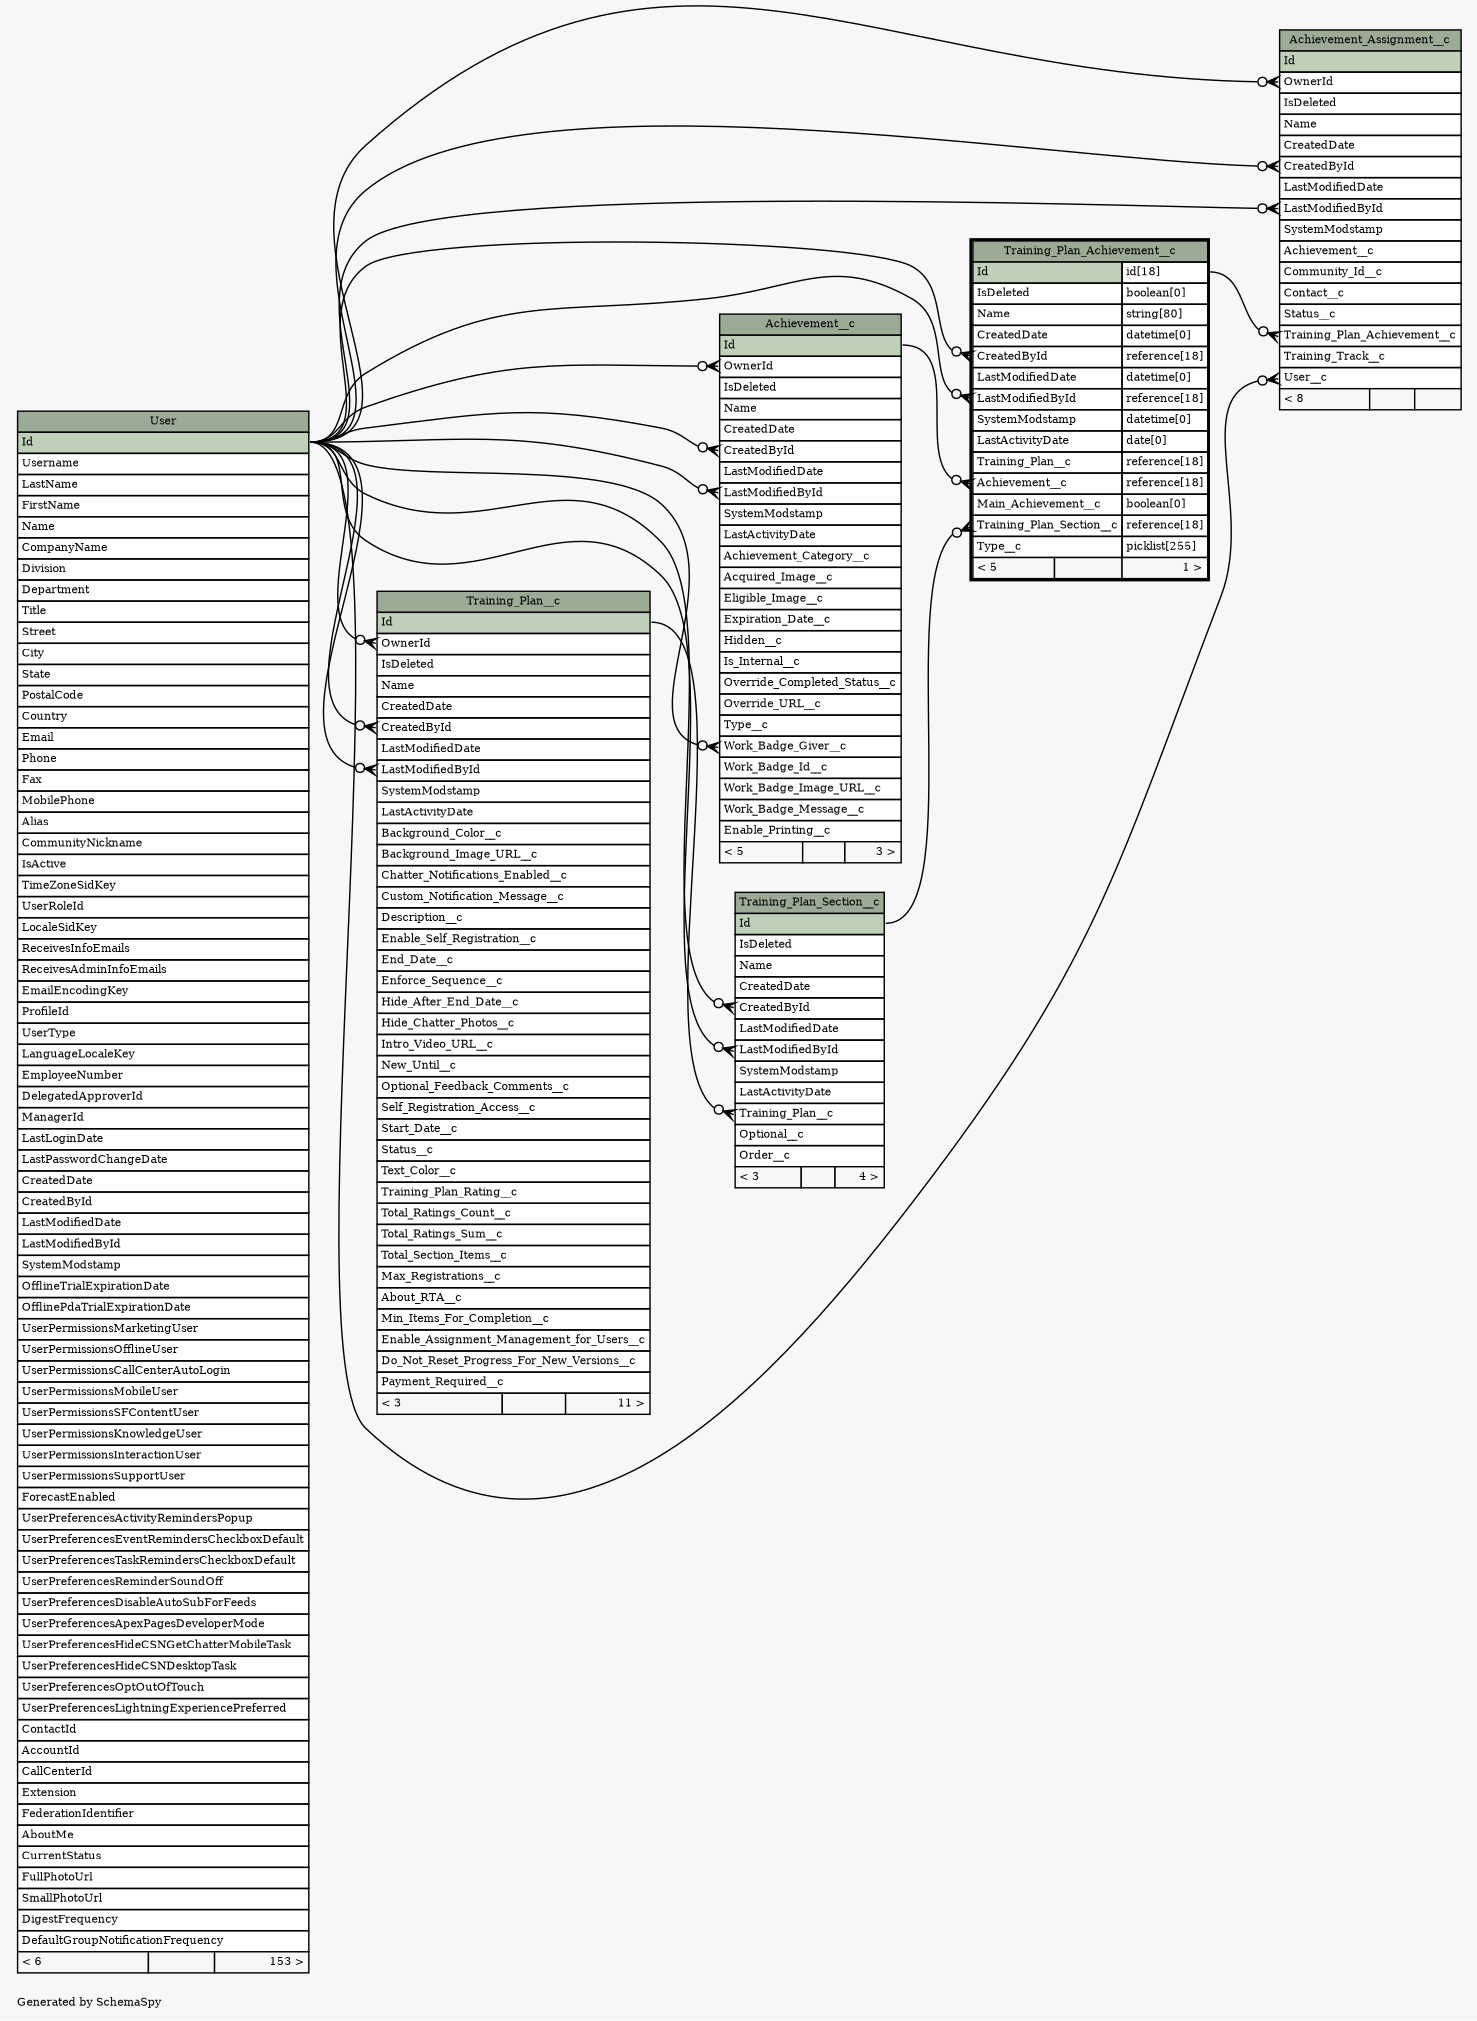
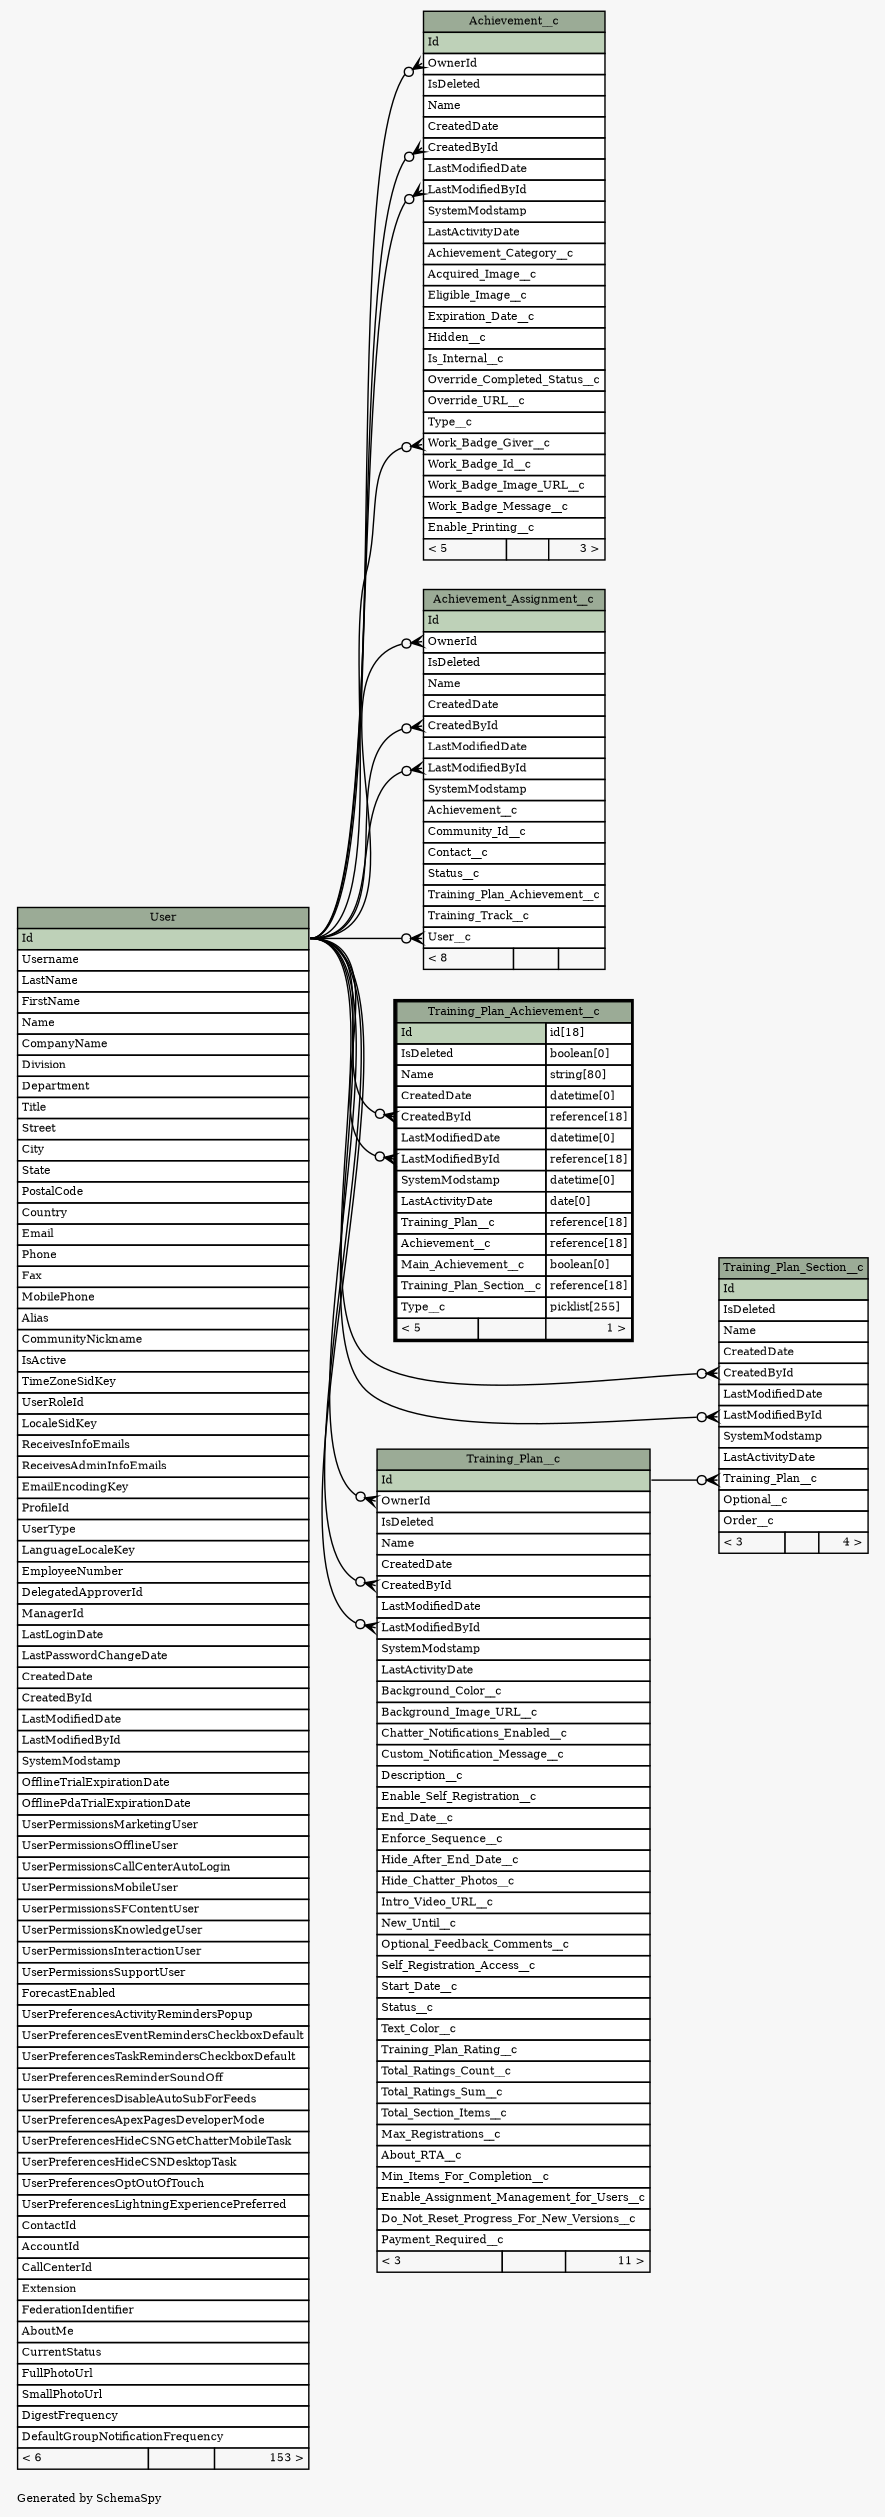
(1240, 295) -> none
(937, 405) -> none
(929, 735) -> none
